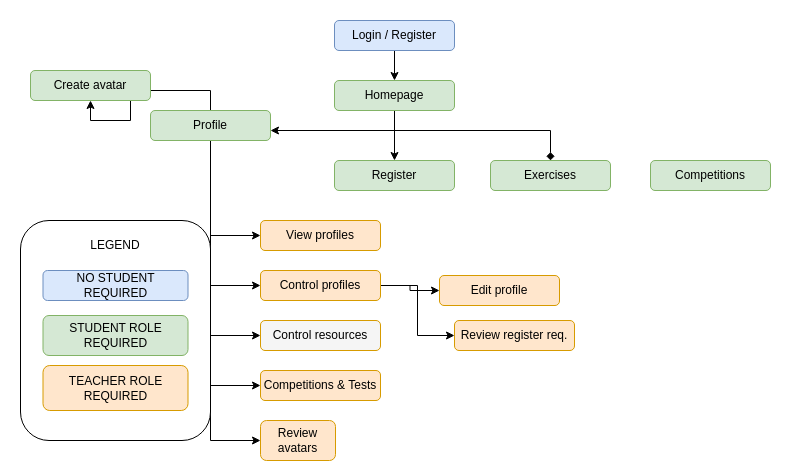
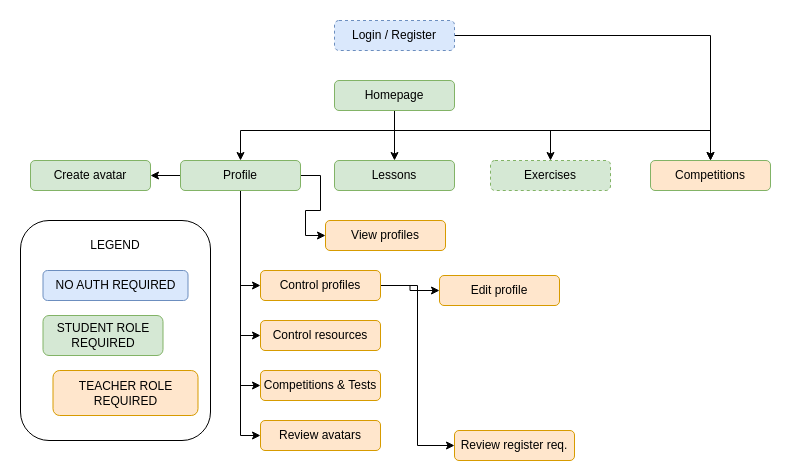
(395, 36) -> (395, 36)
(395, 70) -> (629, 36)
(91, 86) -> (91, 176)
(211, 126) -> (241, 176)
none -> (630, 131)
(551, 152) -> (551, 152)
(395, 176) -> (395, 176)
(551, 176) -> (551, 176)
(711, 176) -> (711, 176)
(321, 236) -> (386, 236)
(116, 286) -> (116, 286)
(116, 336) -> (103, 336)
(321, 336) -> (321, 336)
(515, 336) -> (515, 446)
(116, 388) -> (126, 393)
(298, 441) -> (321, 436)
